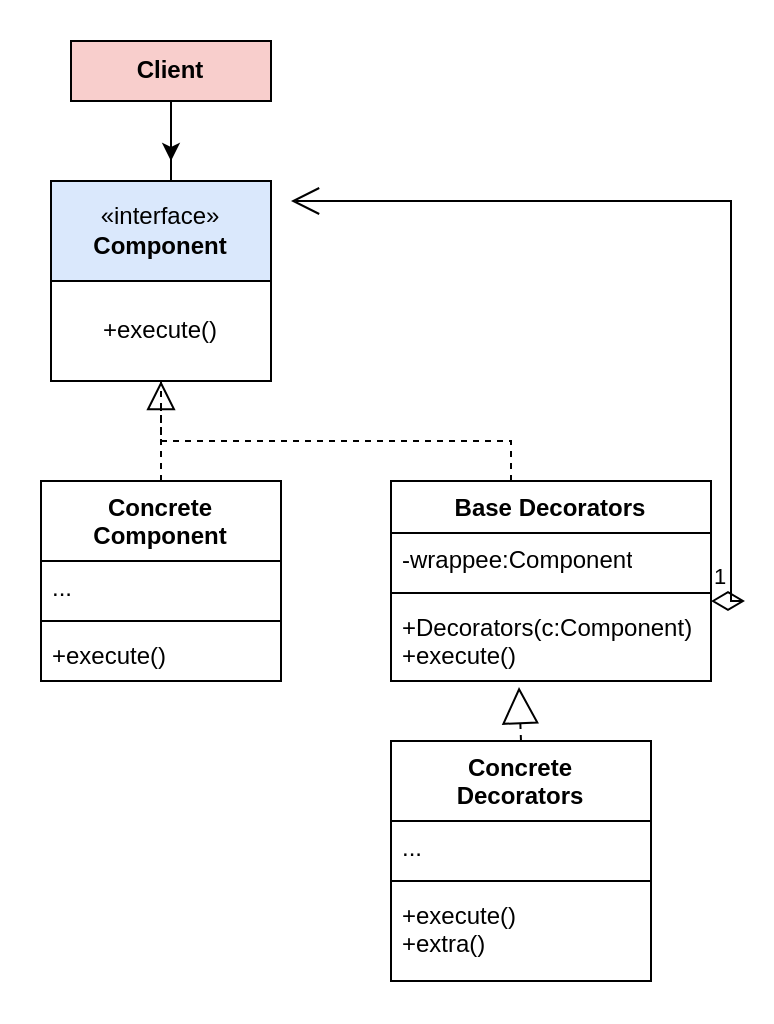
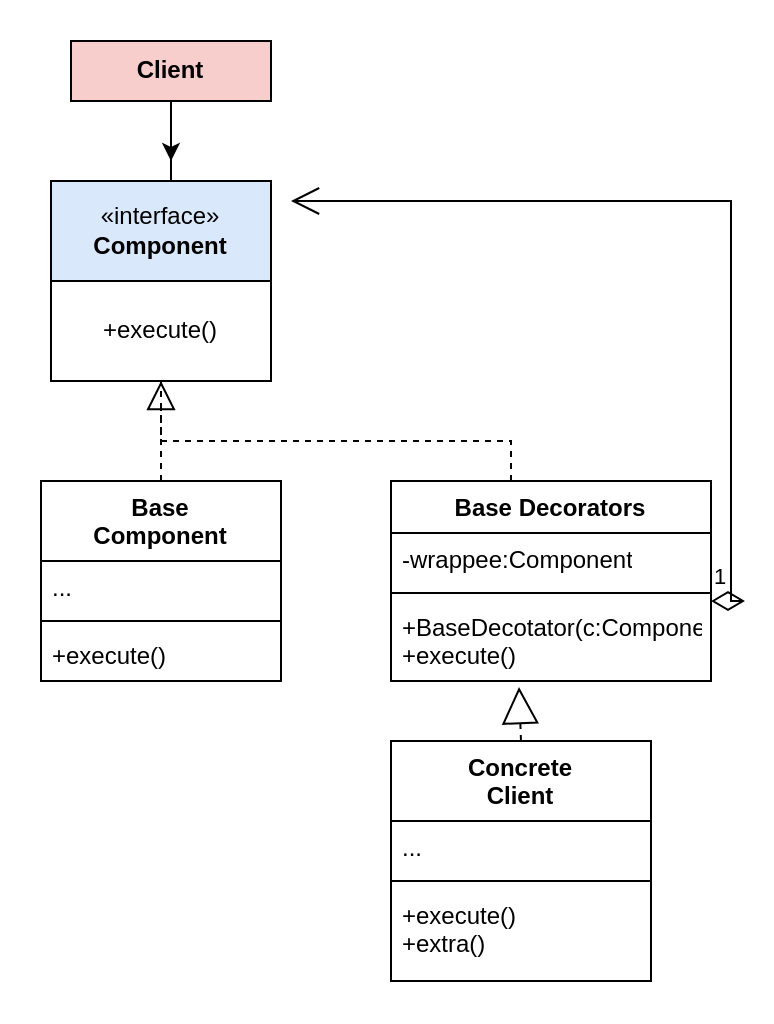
(161, 524) -> (161, 524)
(553, 658) -> (553, 658)
(521, 784) -> (521, 784)
